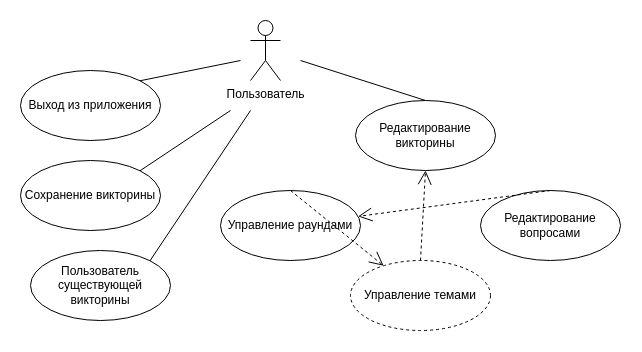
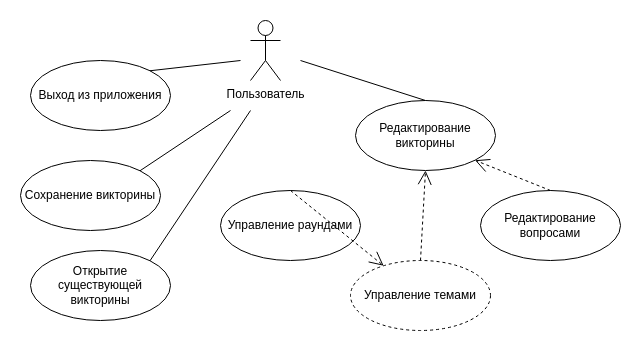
(91, 106) -> (101, 96)
(437, 206) -> (514, 176)
(101, 286) -> (101, 286)
